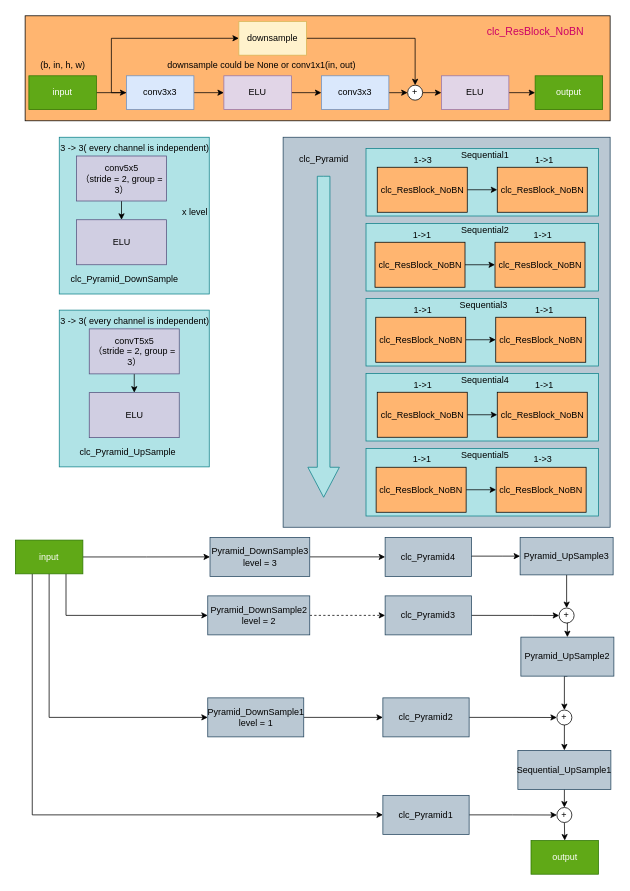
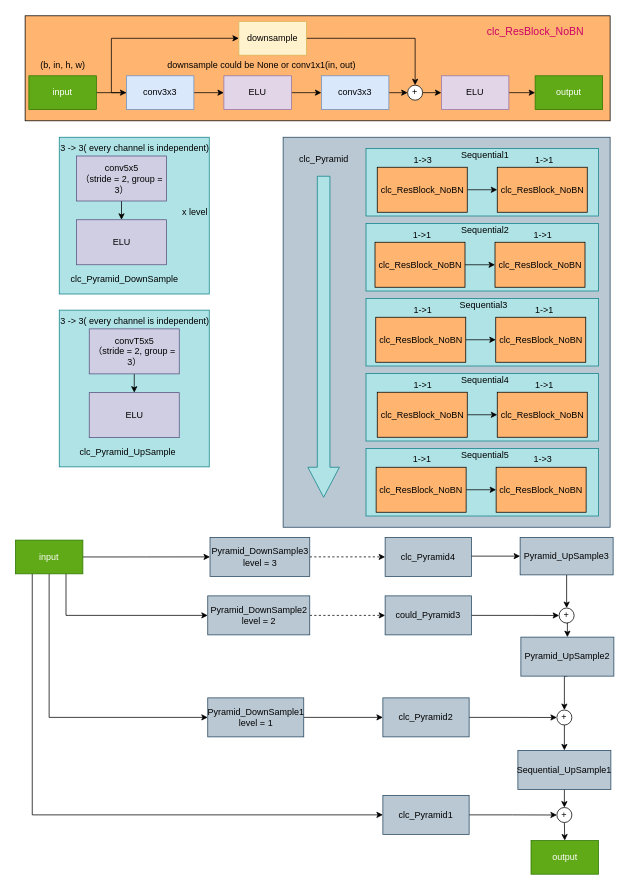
(344, 557) -> (344, 557)
(428, 615) -> (428, 615)
